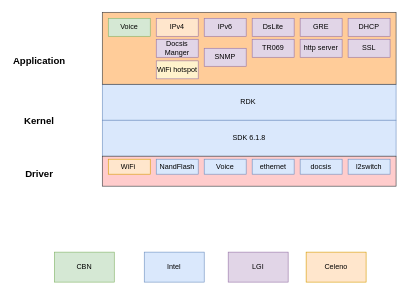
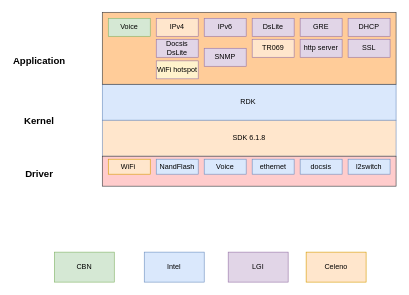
(177, 48) -> (177, 48)
(273, 48) -> (273, 48)
(249, 138) -> (249, 138)
